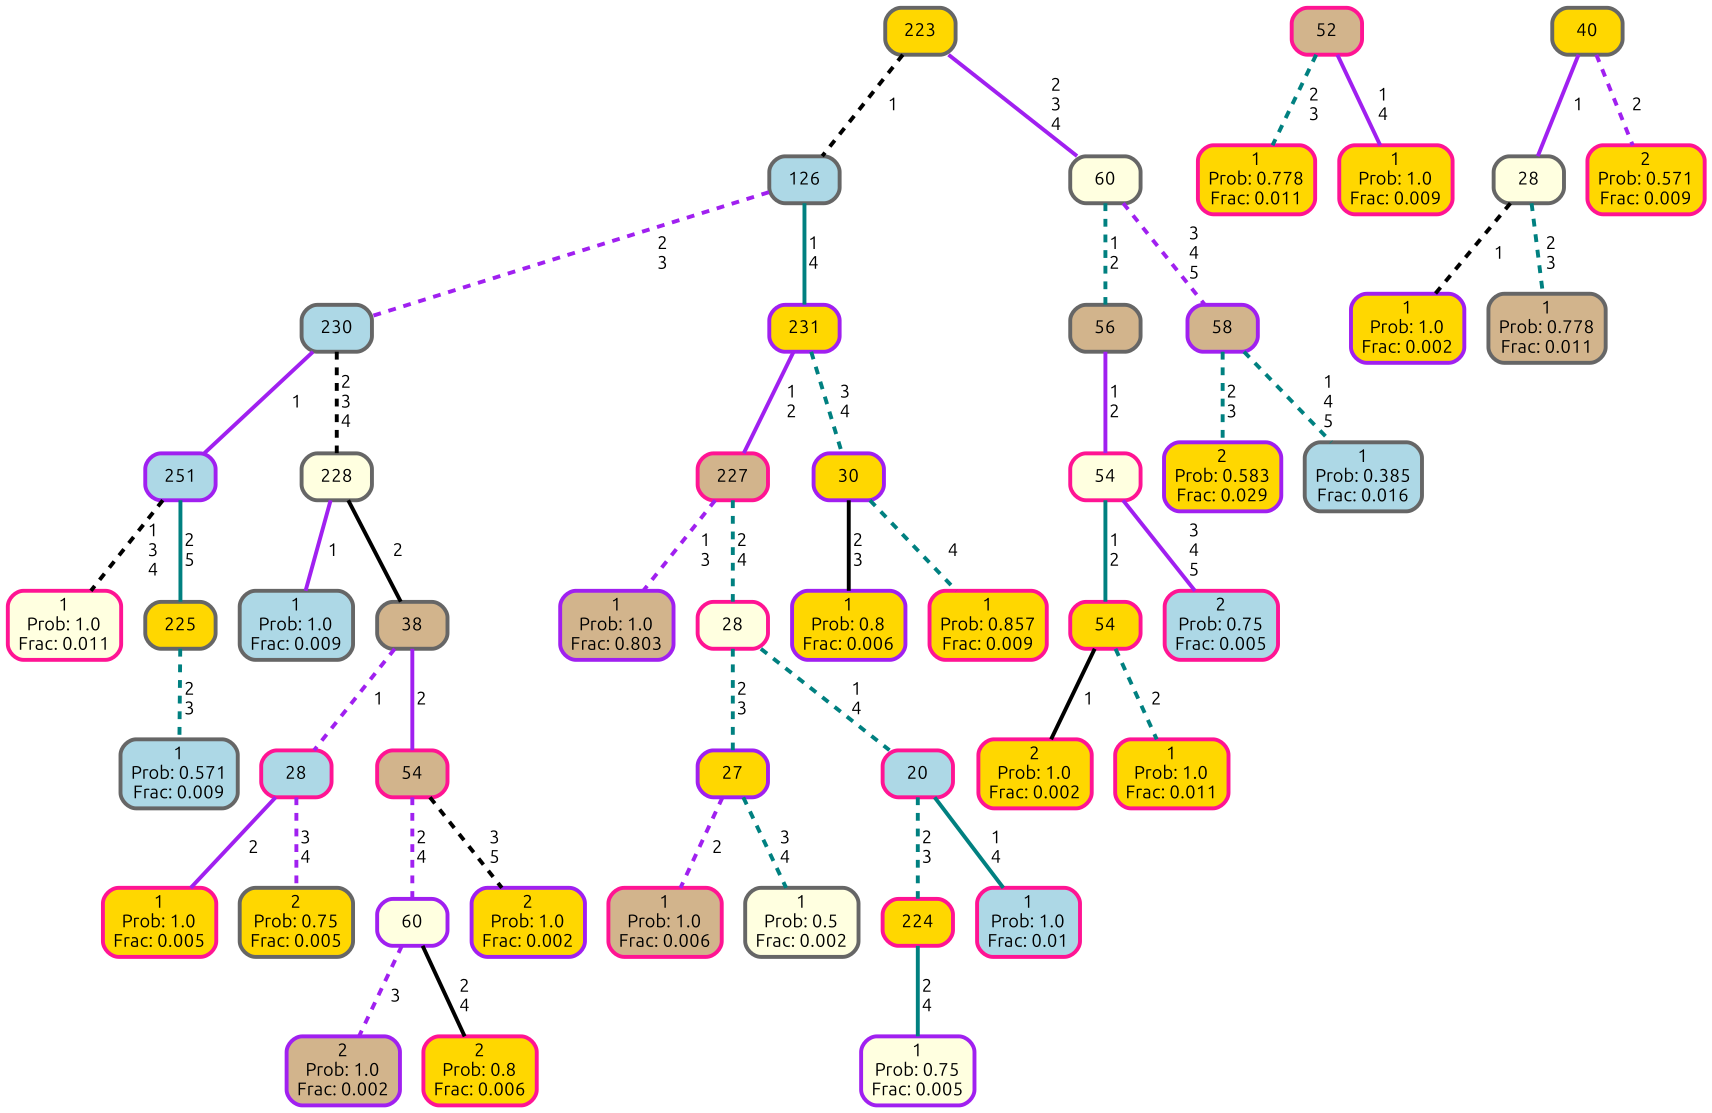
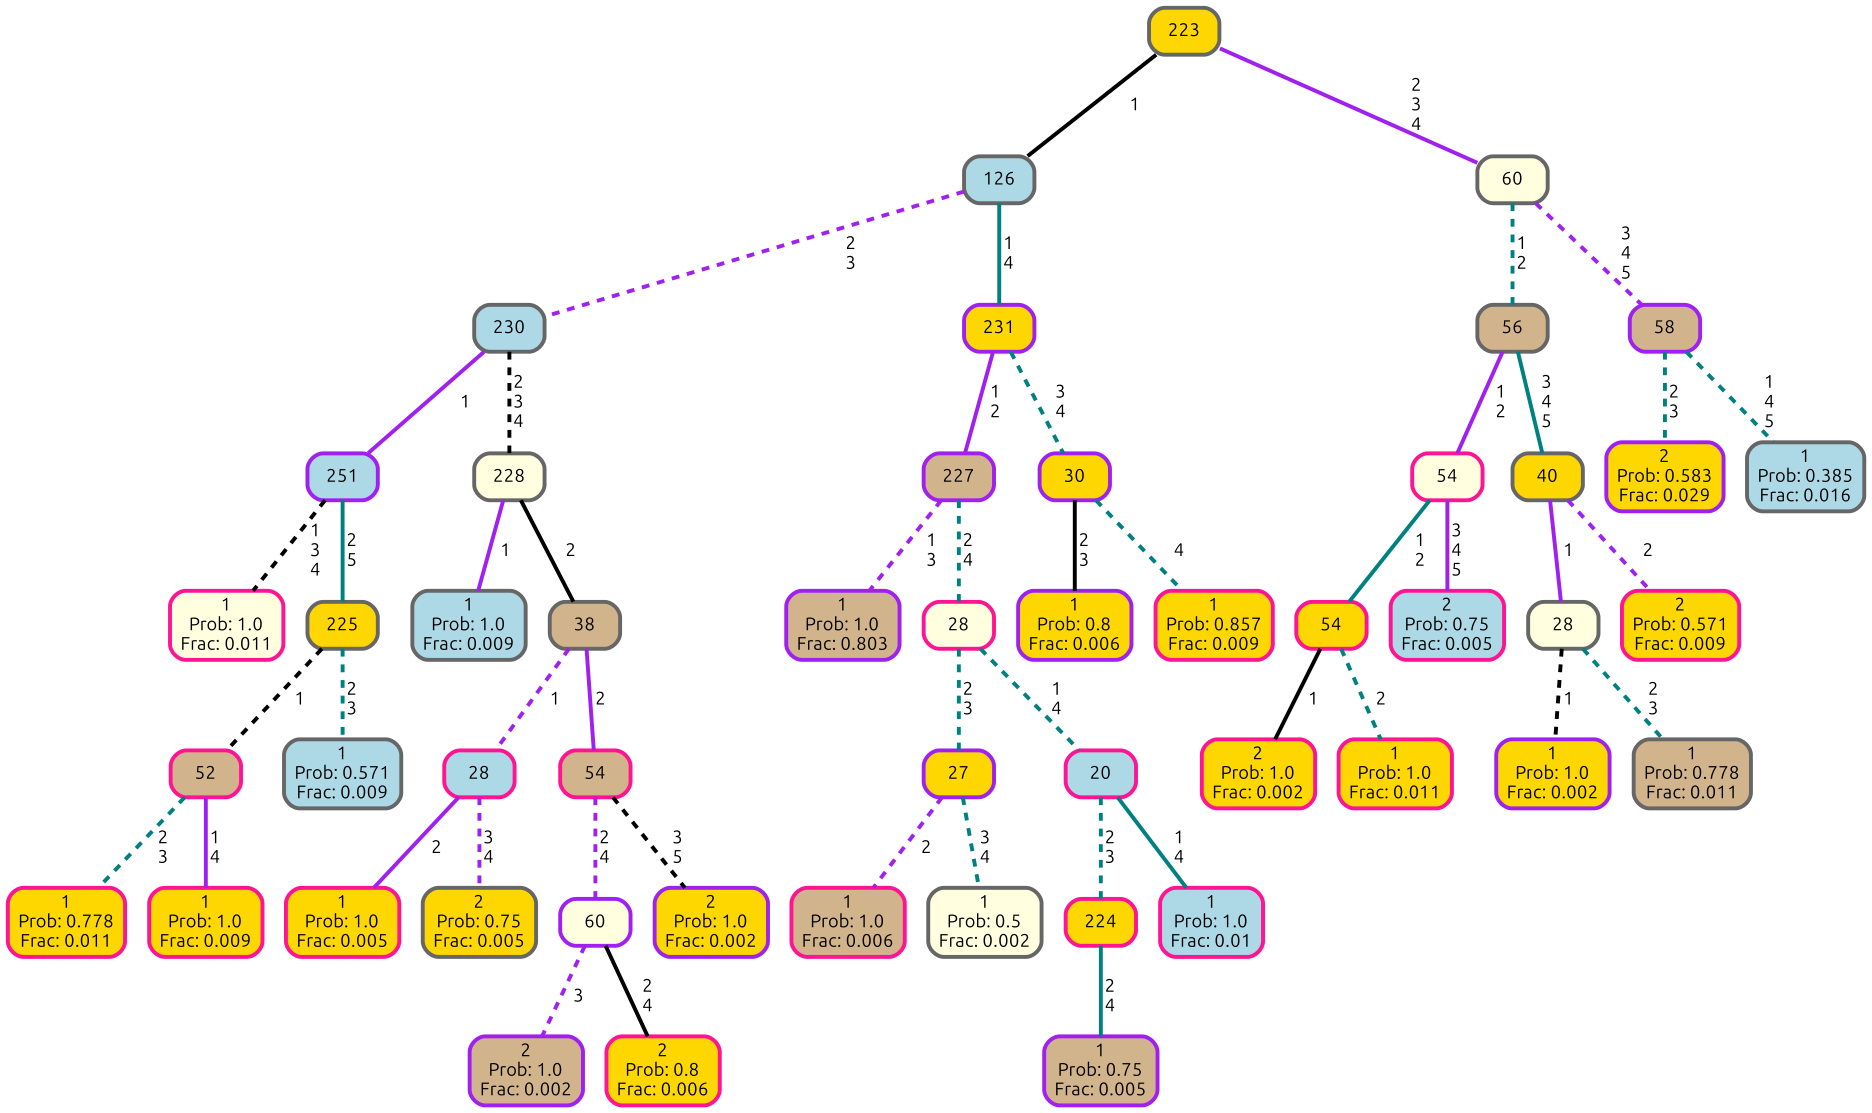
(863, 105) -> (1092, 105)
none -> (1530, 402)
(733, 477) -> (959, 477)
none -> (274, 699)
(918, 1071) -> (1101, 1071)
